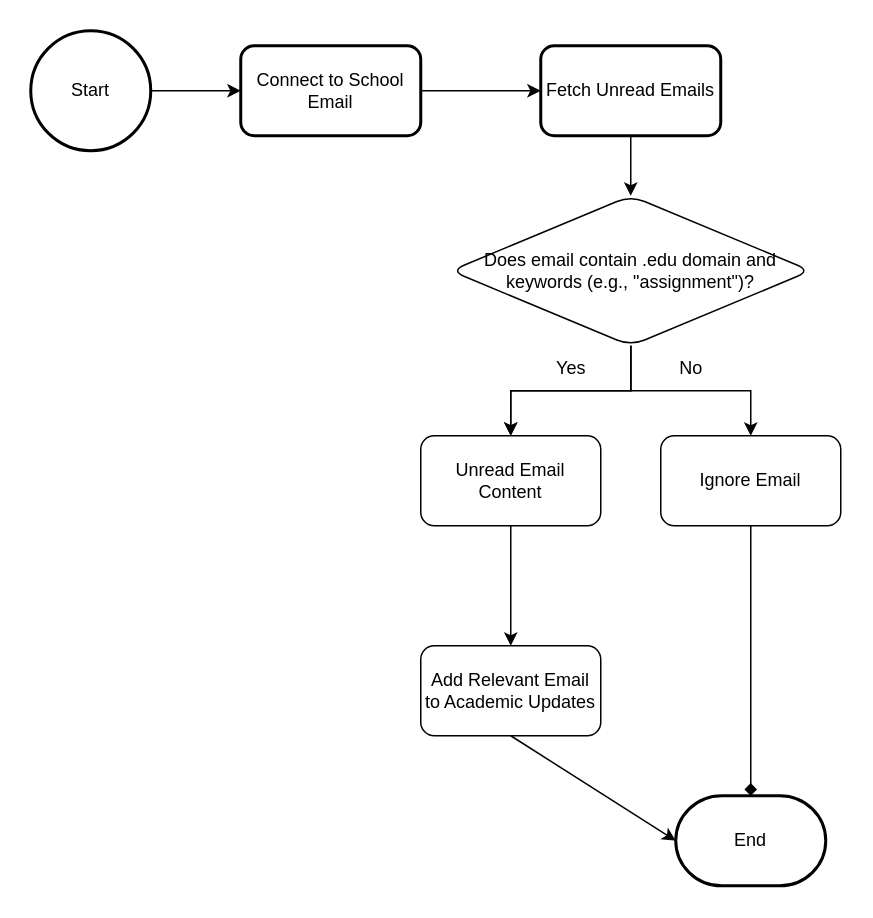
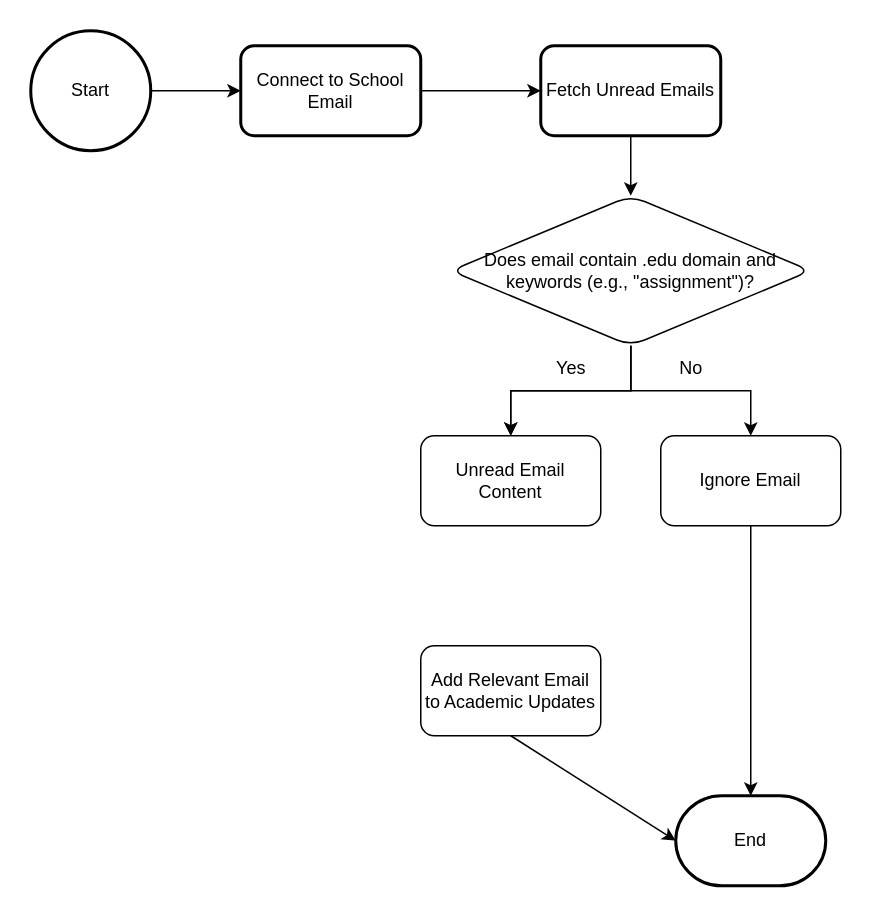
(511, 581) -> none
(751, 783) -> (751, 784)
